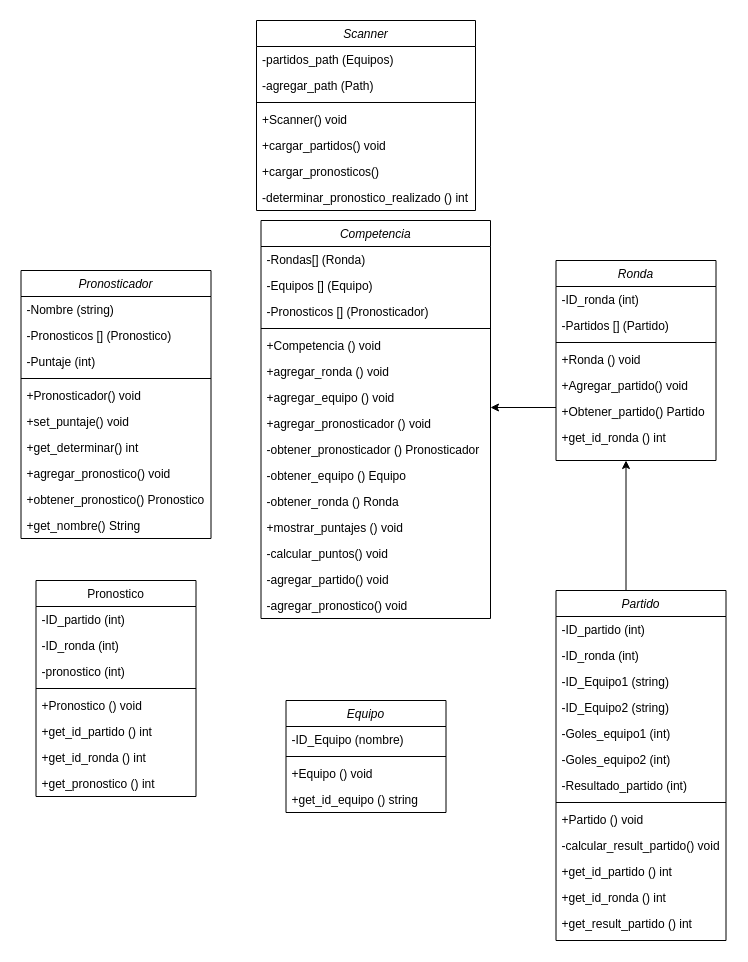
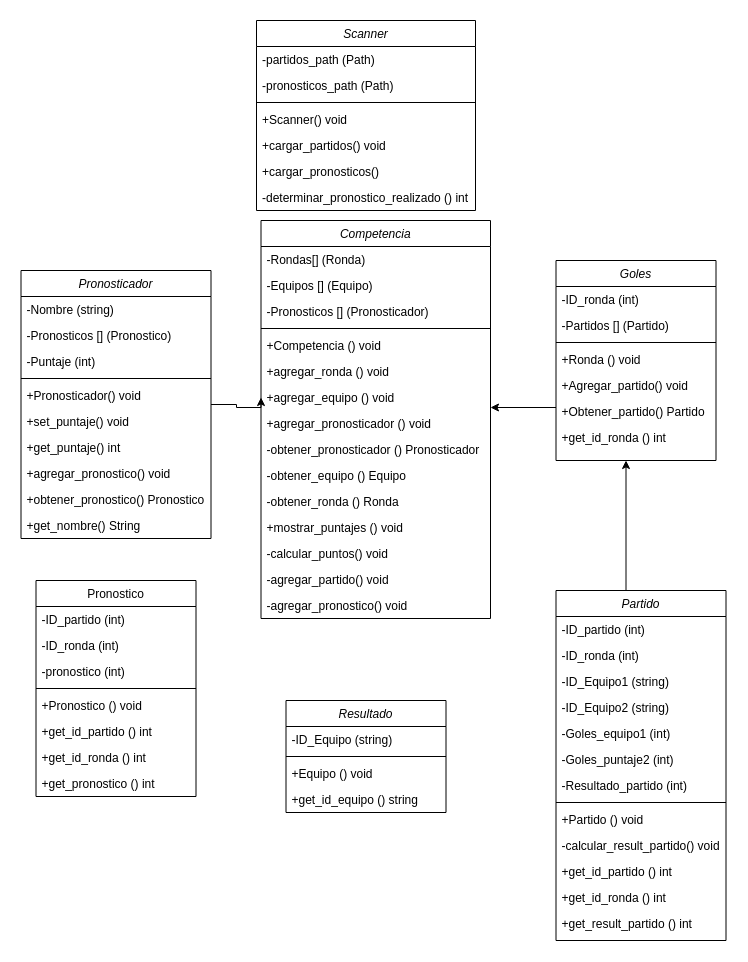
(340, 60) -> (331, 60)
(328, 86) -> (340, 86)
(636, 274) -> (636, 274)
none -> (237, 406)
(92, 448) -> (84, 448)
(366, 714) -> (366, 714)
(352, 740) -> (351, 740)
(622, 760) -> (627, 760)
